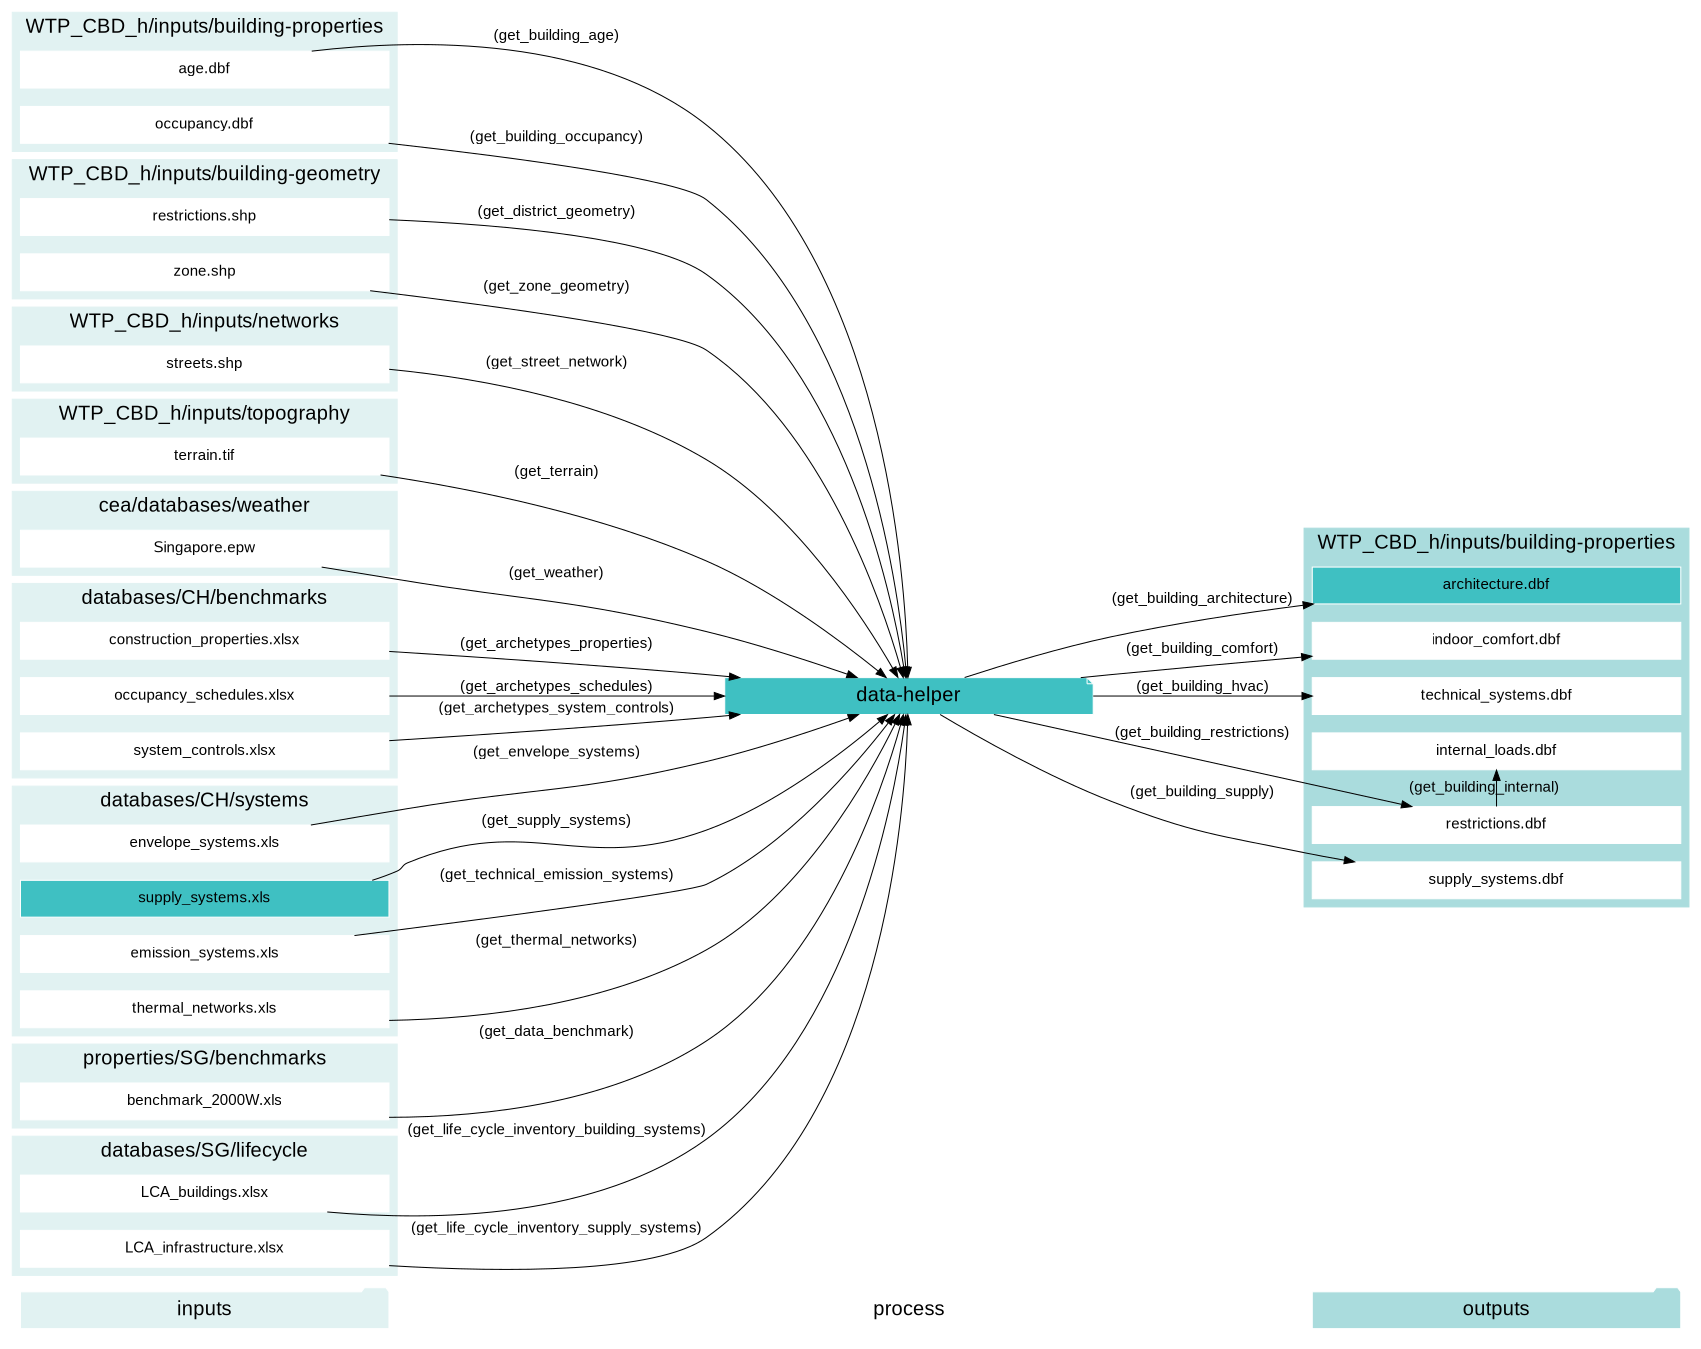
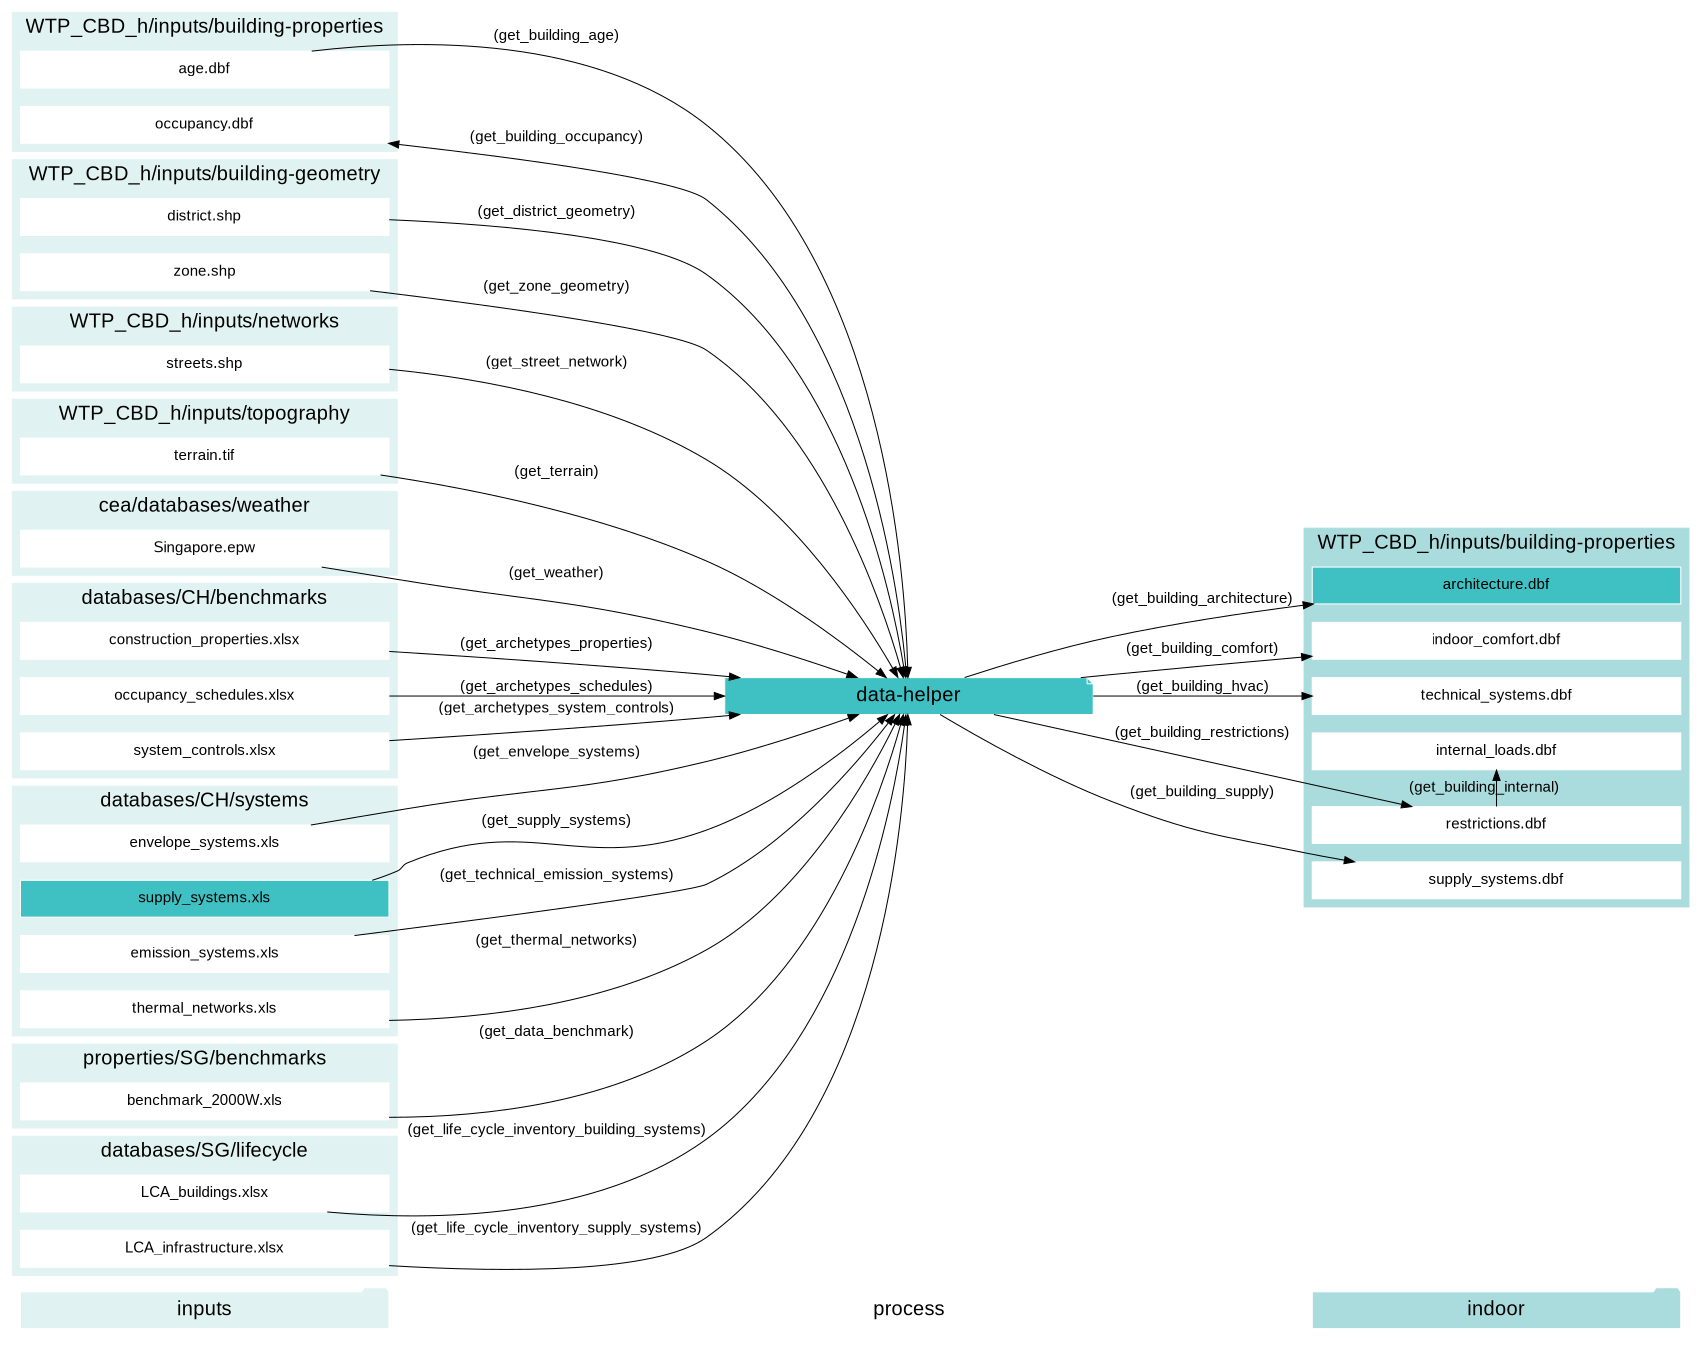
(205, 217) -> (205, 217)
(773, 271) -> (779, 280)
(1497, 1310) -> (1497, 1310)
